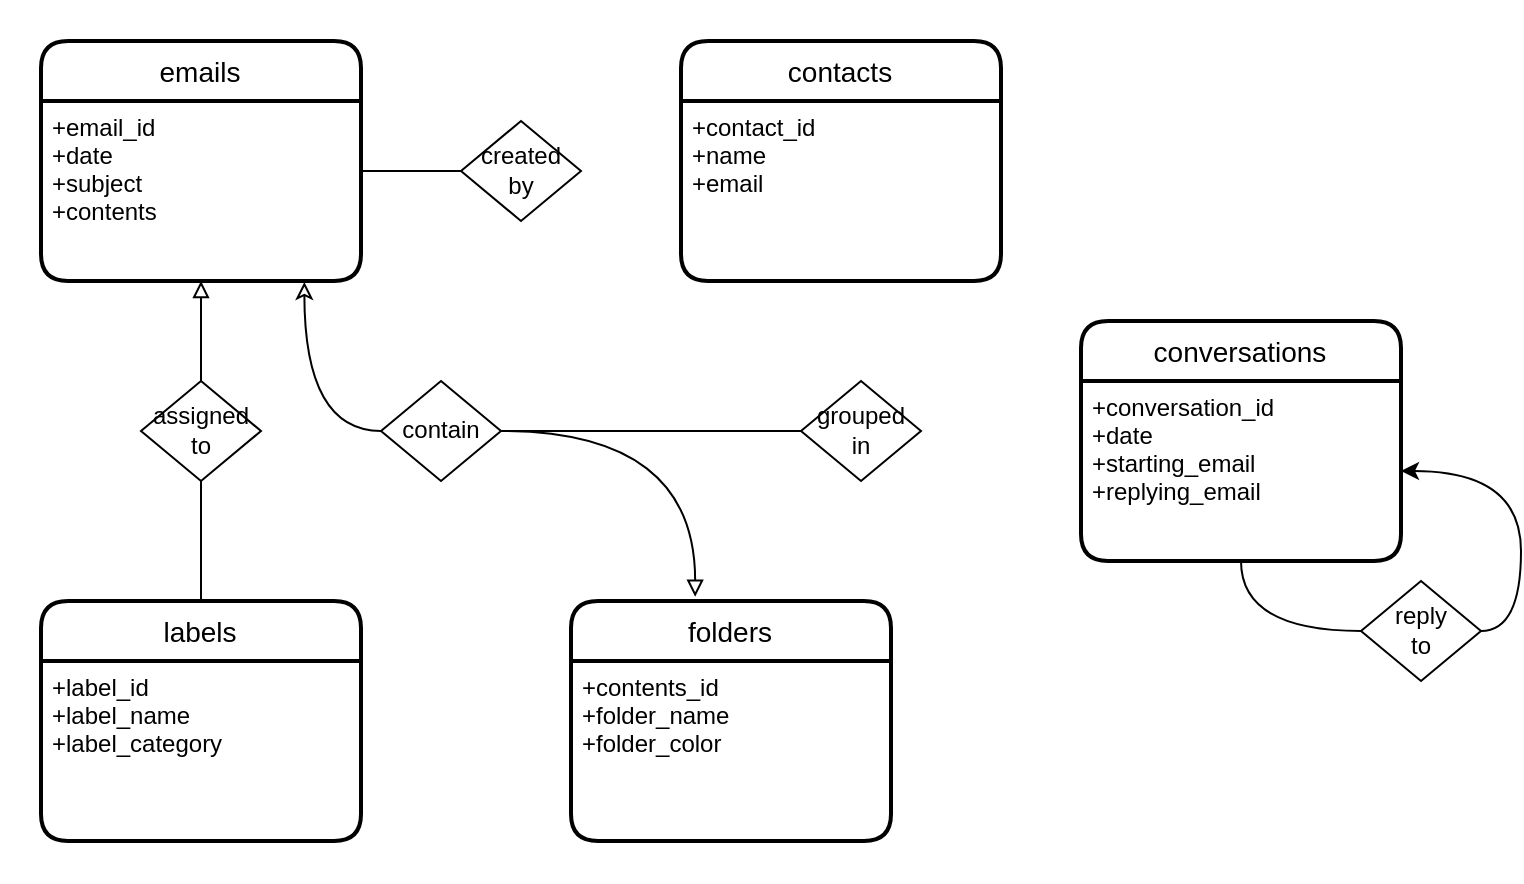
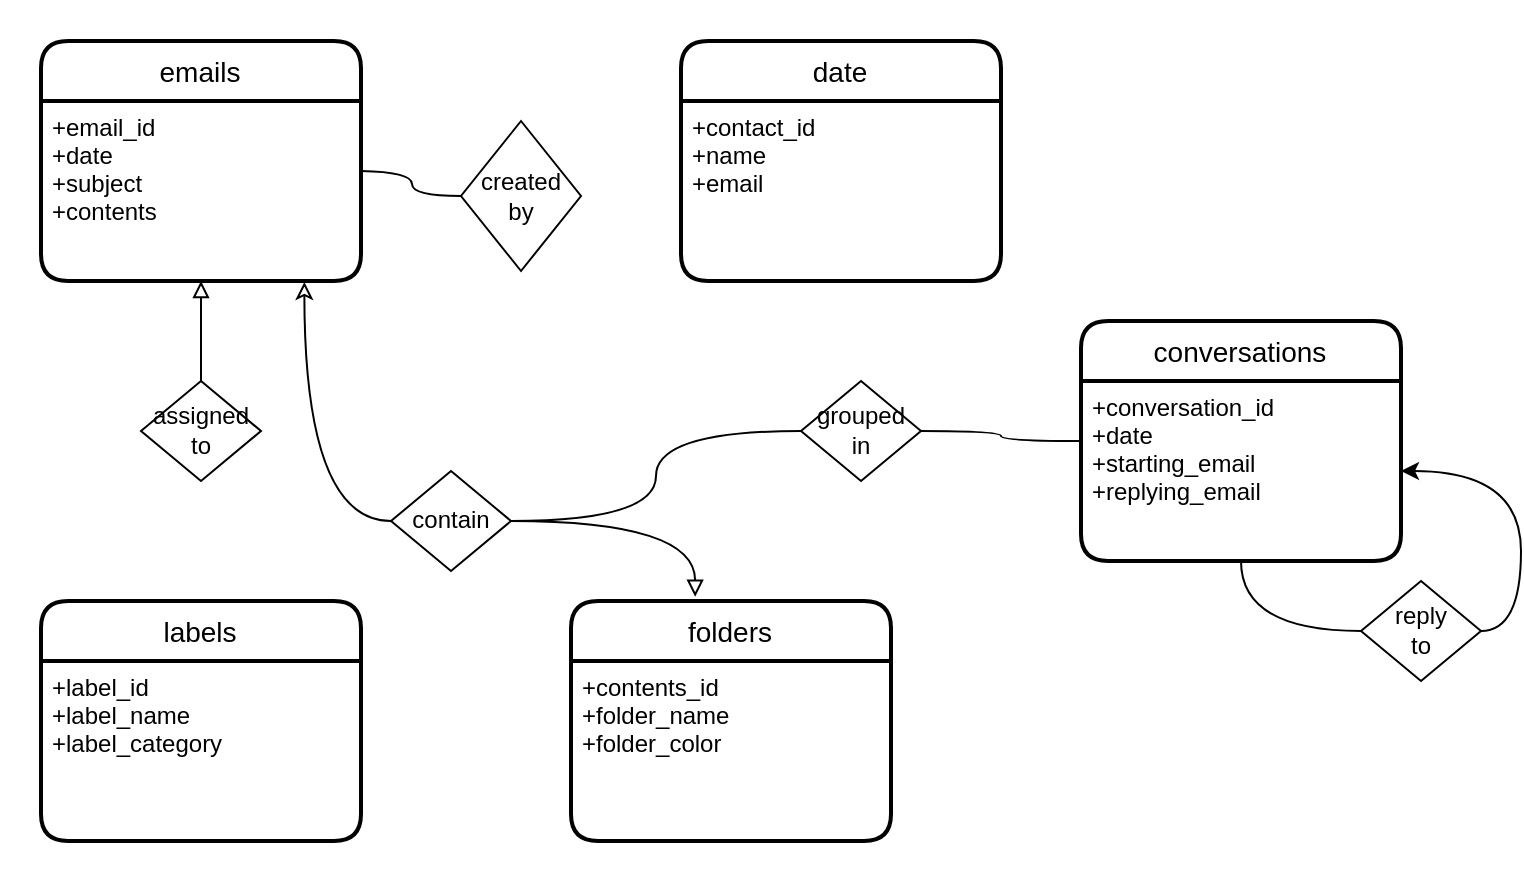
(840, 73) -> (840, 73)
(521, 171) -> (521, 196)
(441, 431) -> (451, 521)
none -> (999, 435)
(201, 541) -> none
